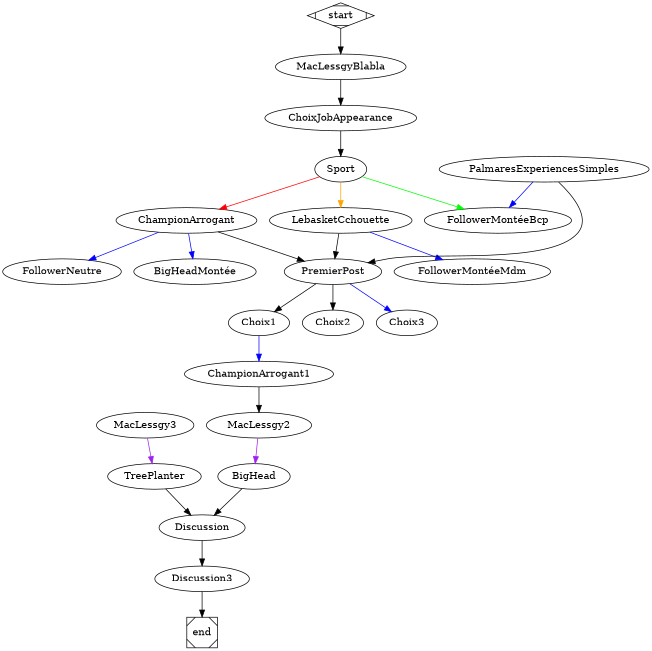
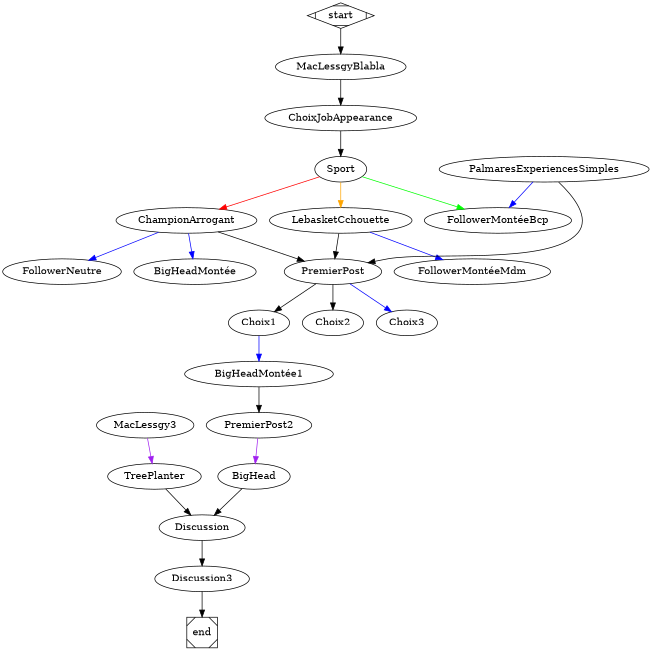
(259, 374) -> (259, 374)
(259, 425) -> (259, 425)
